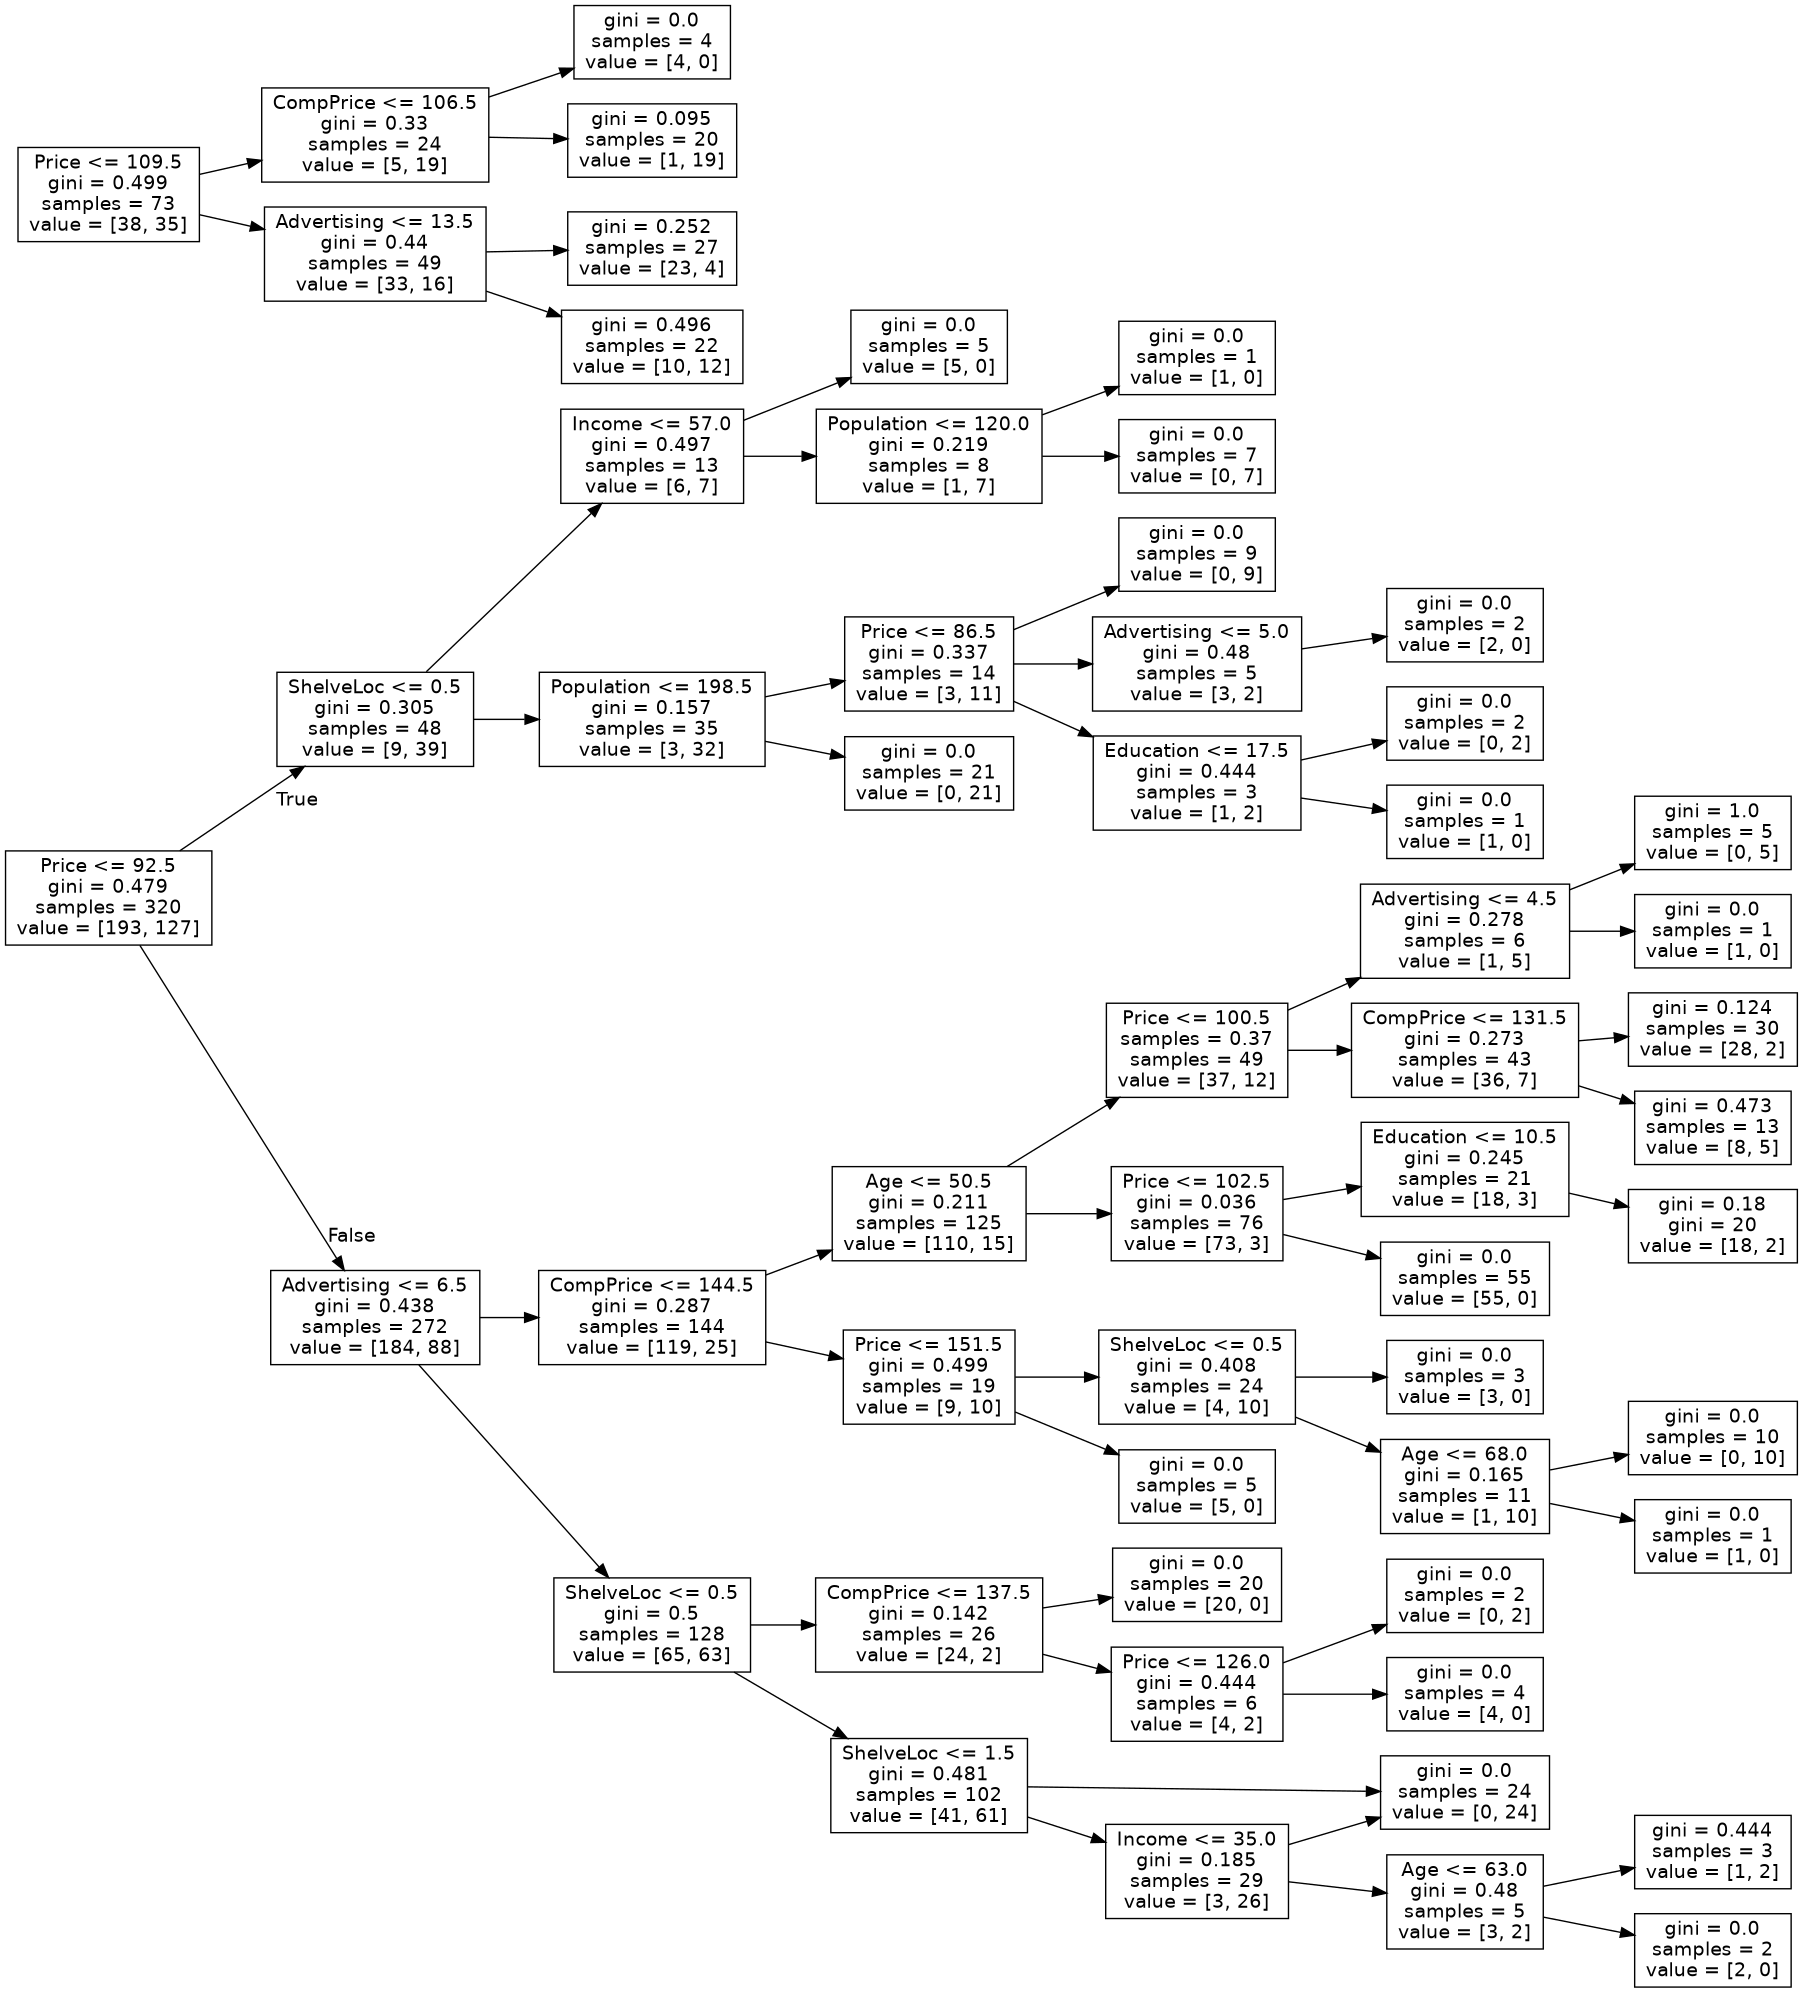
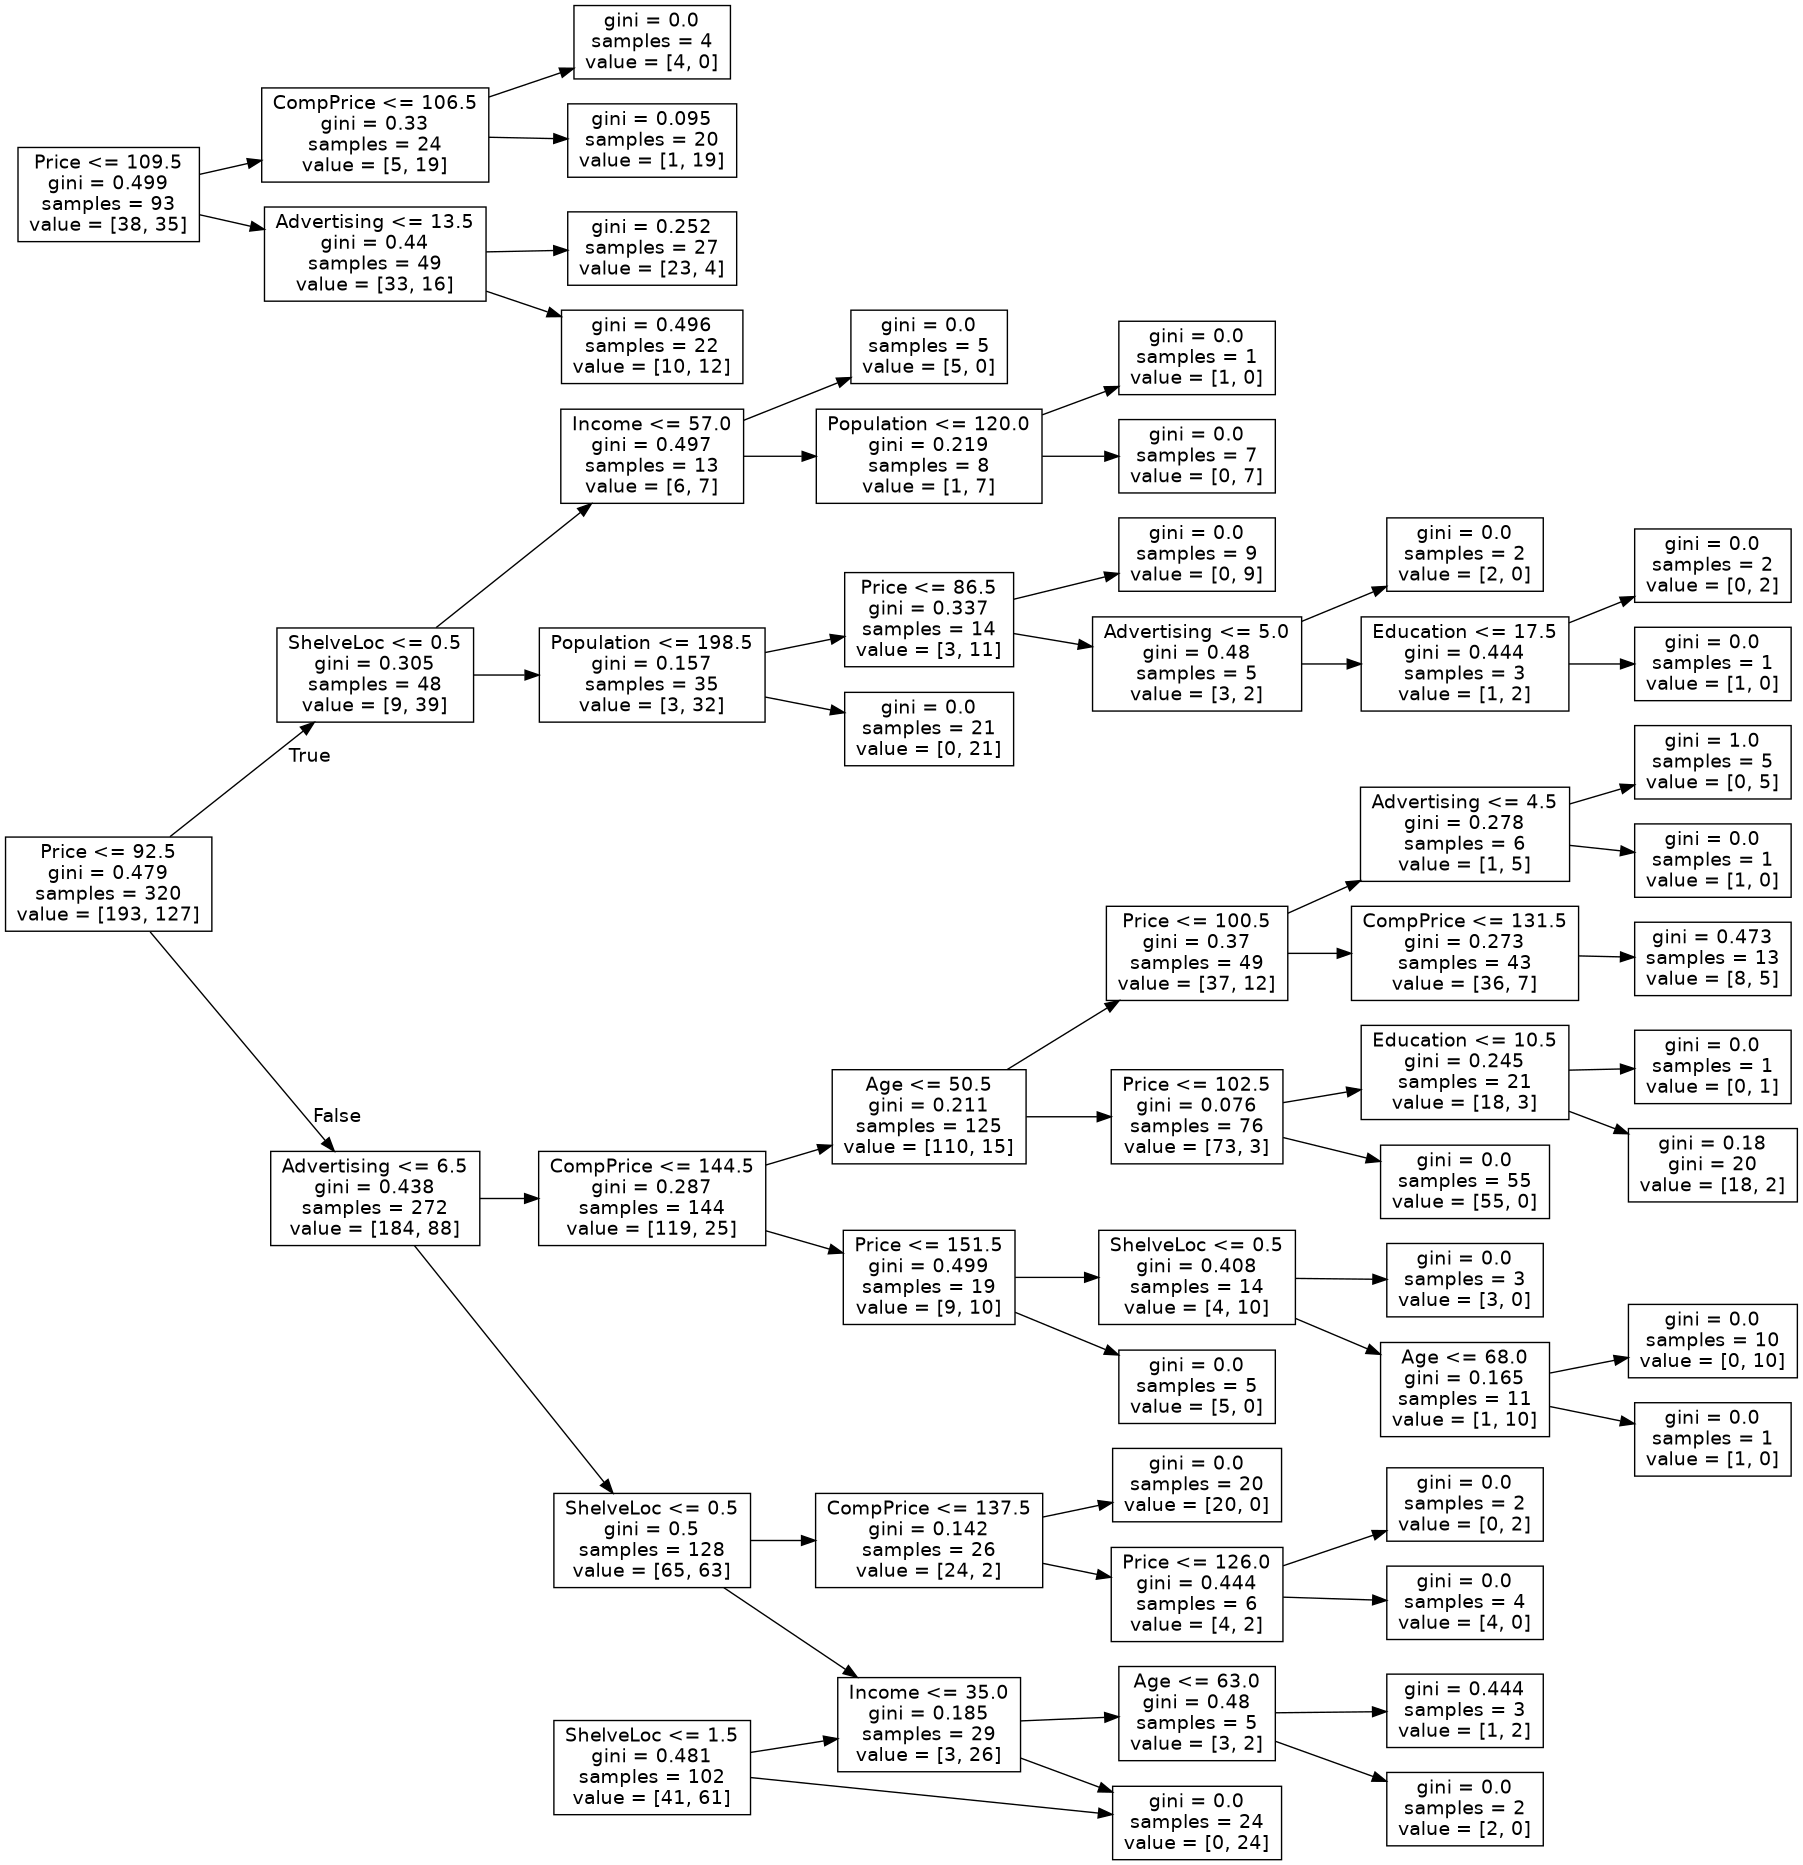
(109, 195) -> (109, 195)
(1047, 716) -> (1324, 664)
(1713, 1030) -> none
(1197, 1050) -> (1197, 953)
none -> (1713, 1067)
(1197, 1214) -> (1197, 1117)
(1197, 1377) -> (1197, 1277)
(784, 1702) -> (785, 1629)
